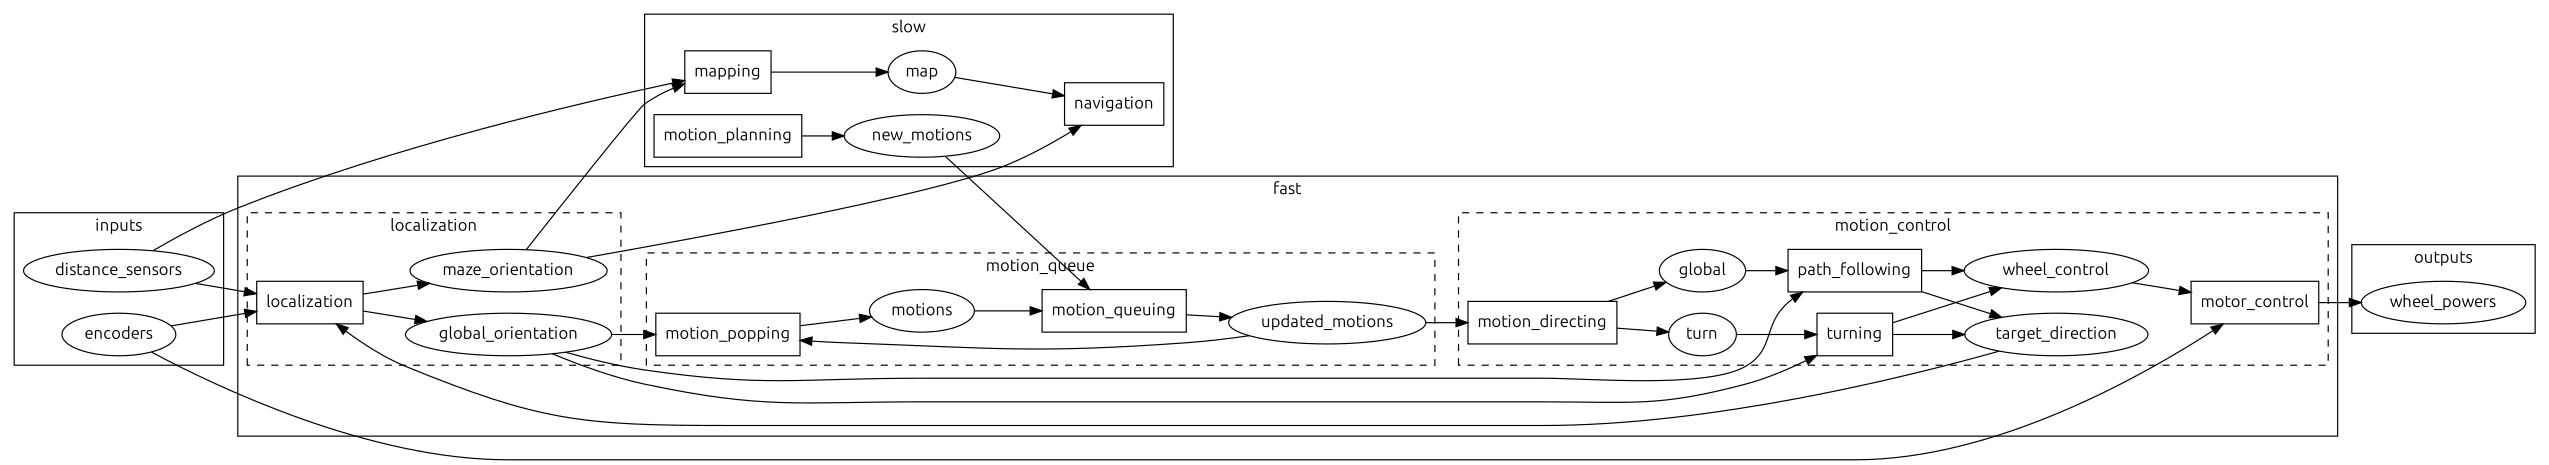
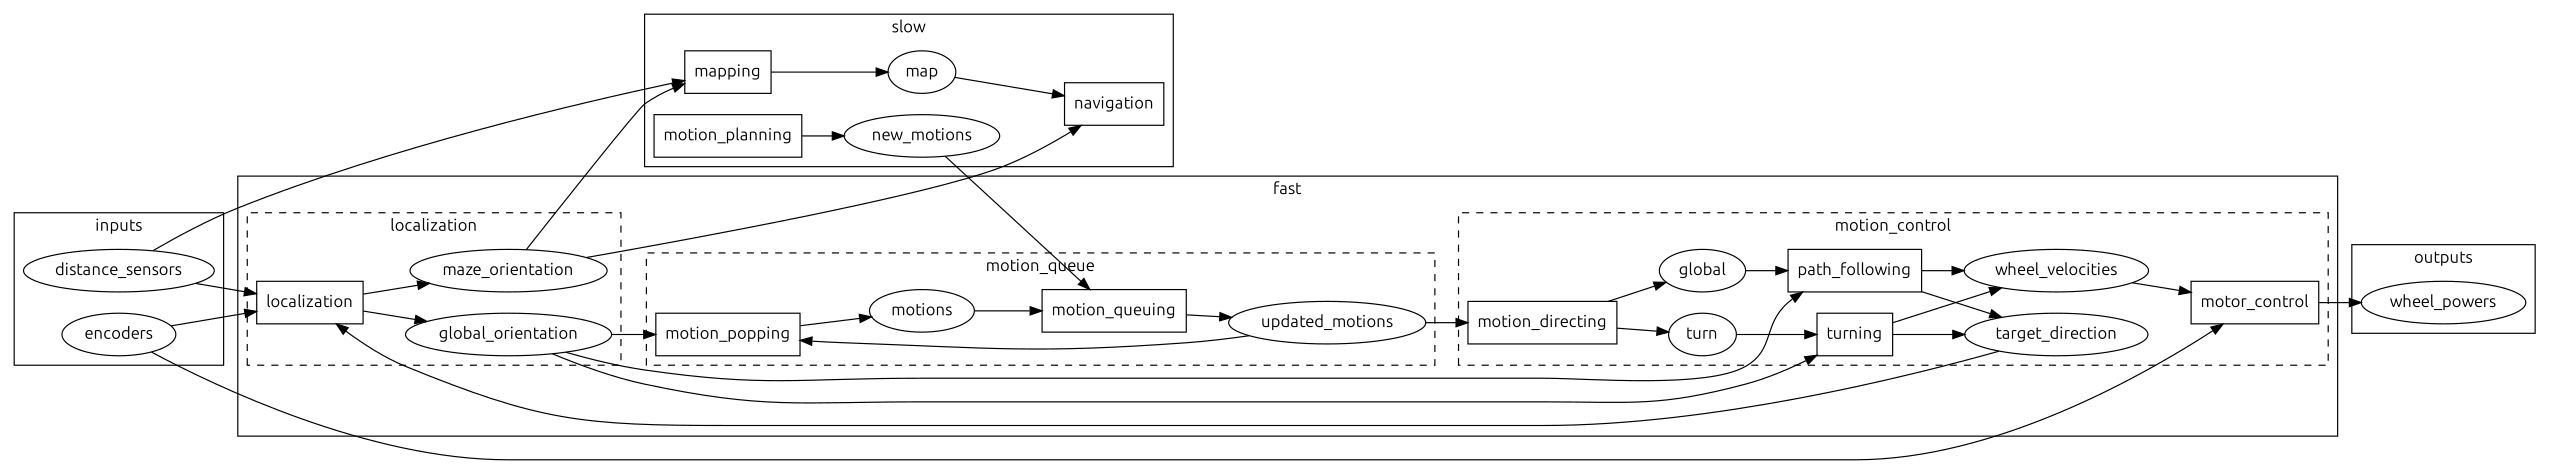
(2056, 271) -> (2056, 271)
